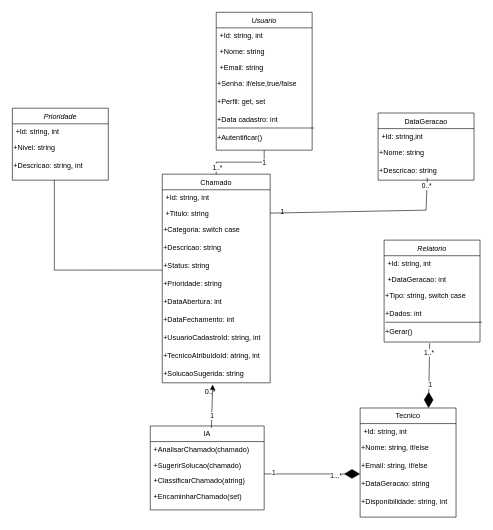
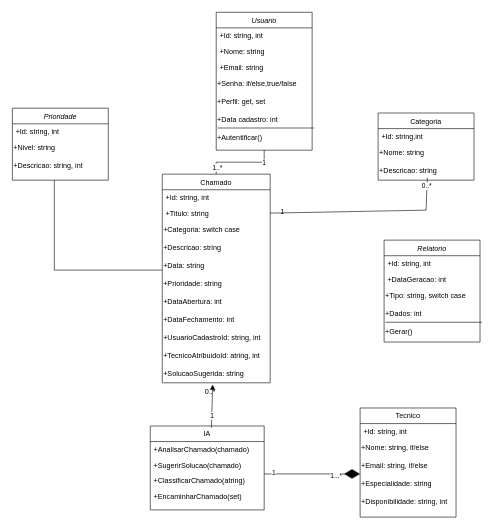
(426, 121) -> (426, 121)
(191, 266) -> (187, 266)
(430, 353) -> none
(399, 485) -> (400, 485)
